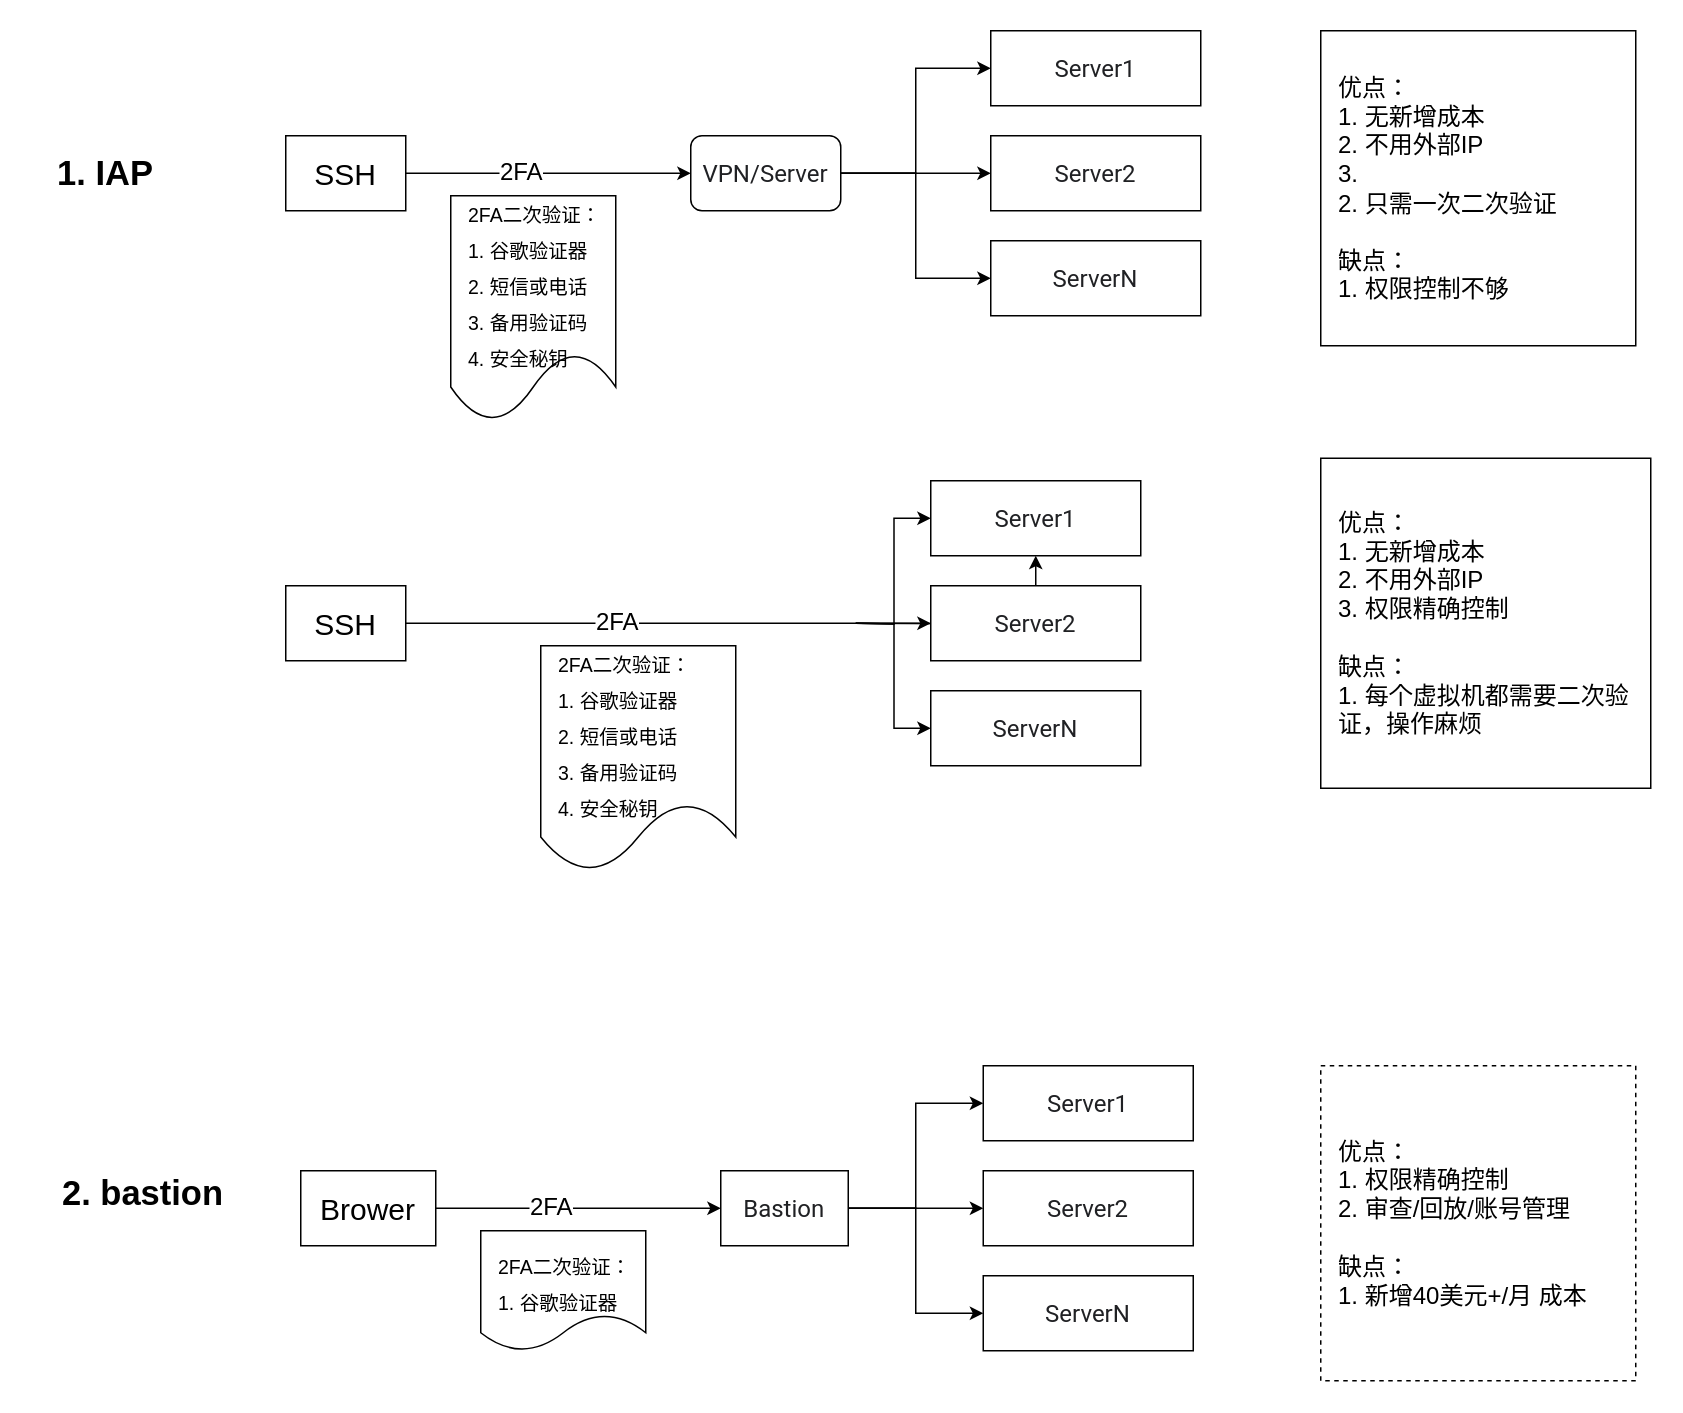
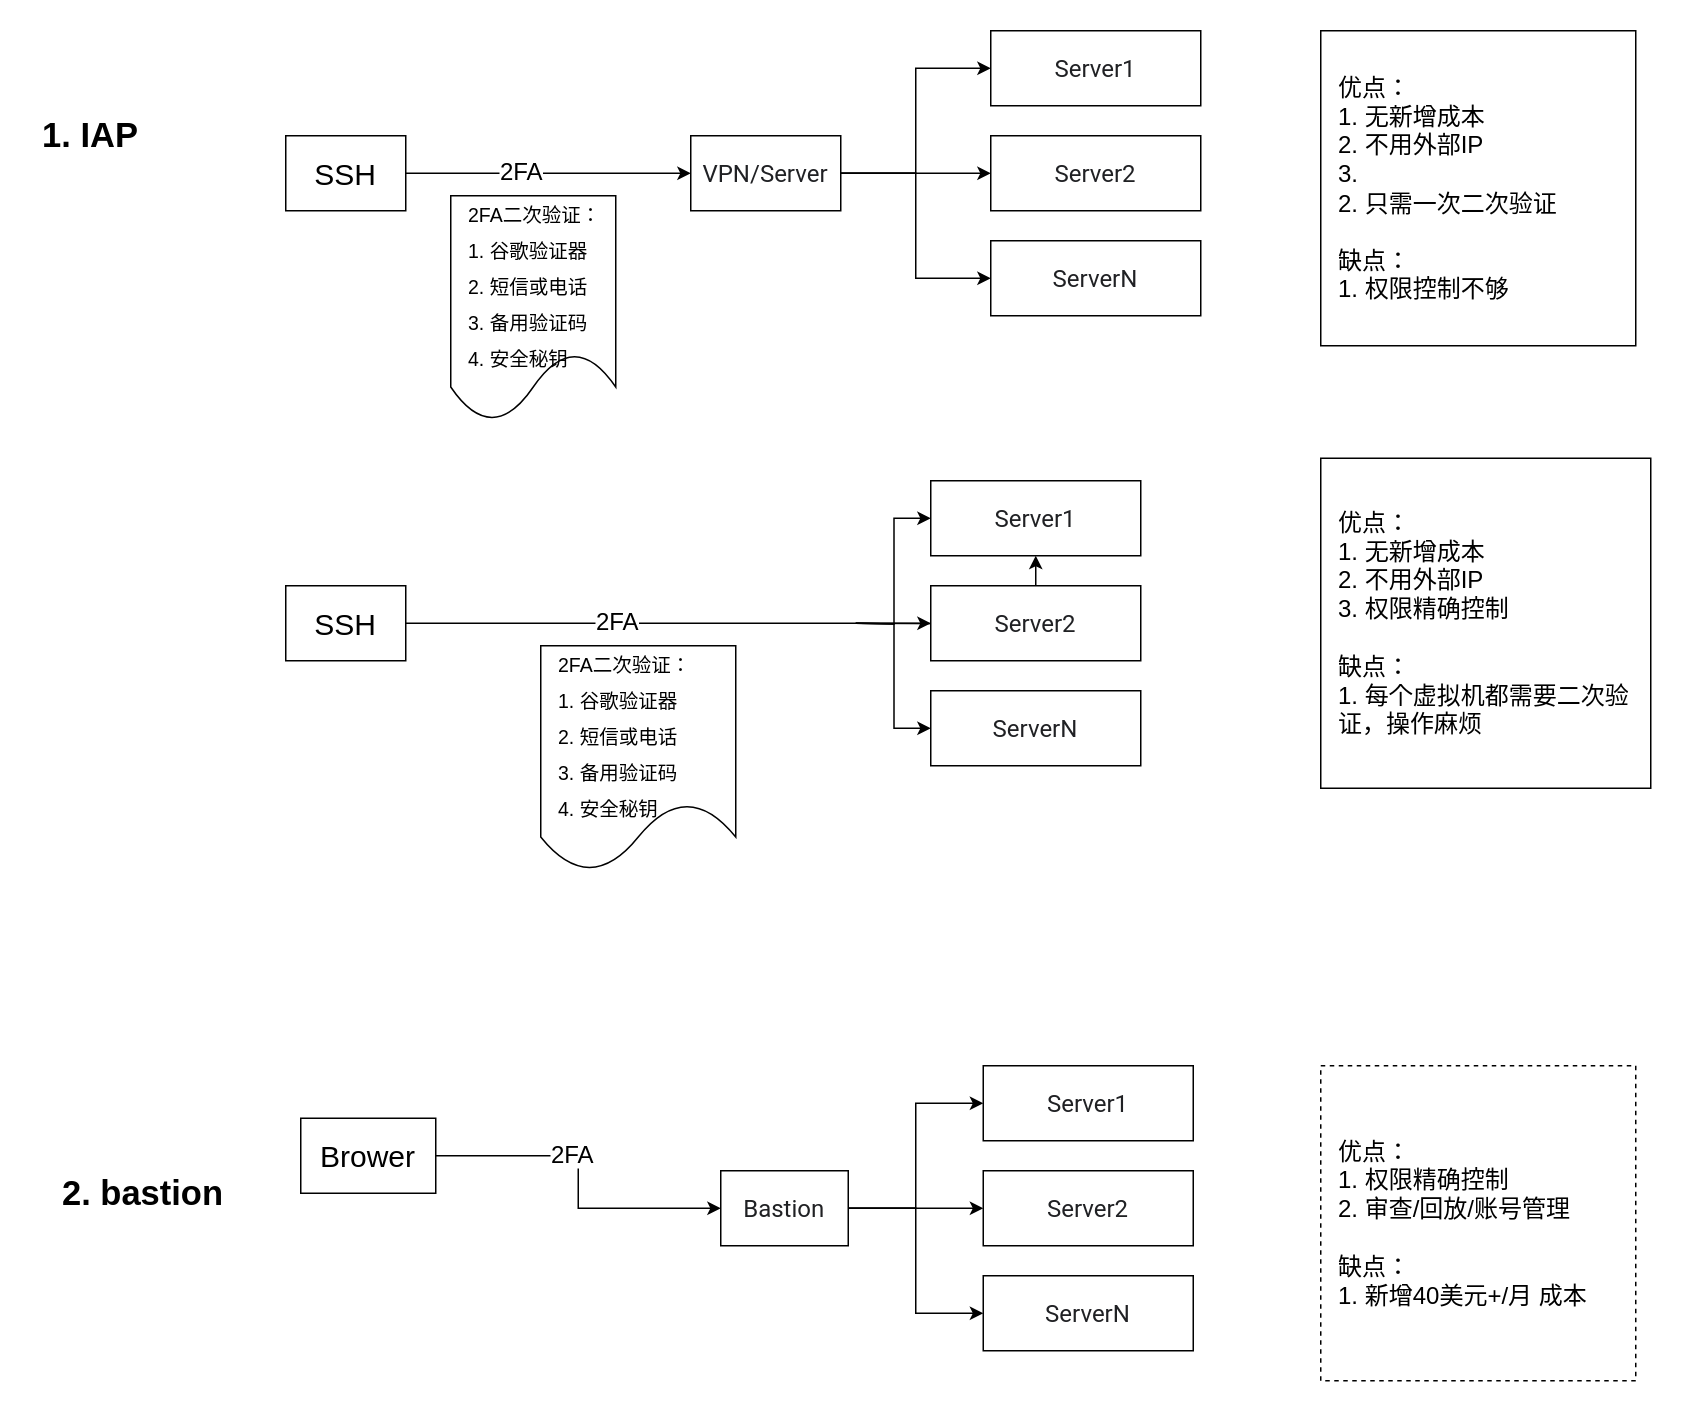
(106, 173) -> (91, 136)
(766, 173) -> (766, 173)
(368, 1208) -> (368, 1156)
(563, 1291) -> none
